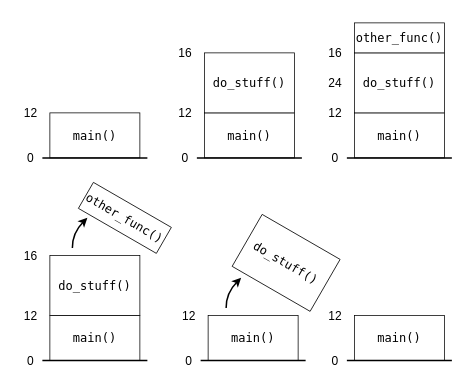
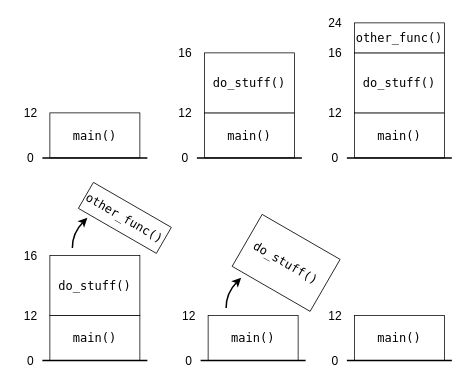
(335, 83) -> (335, 23)
